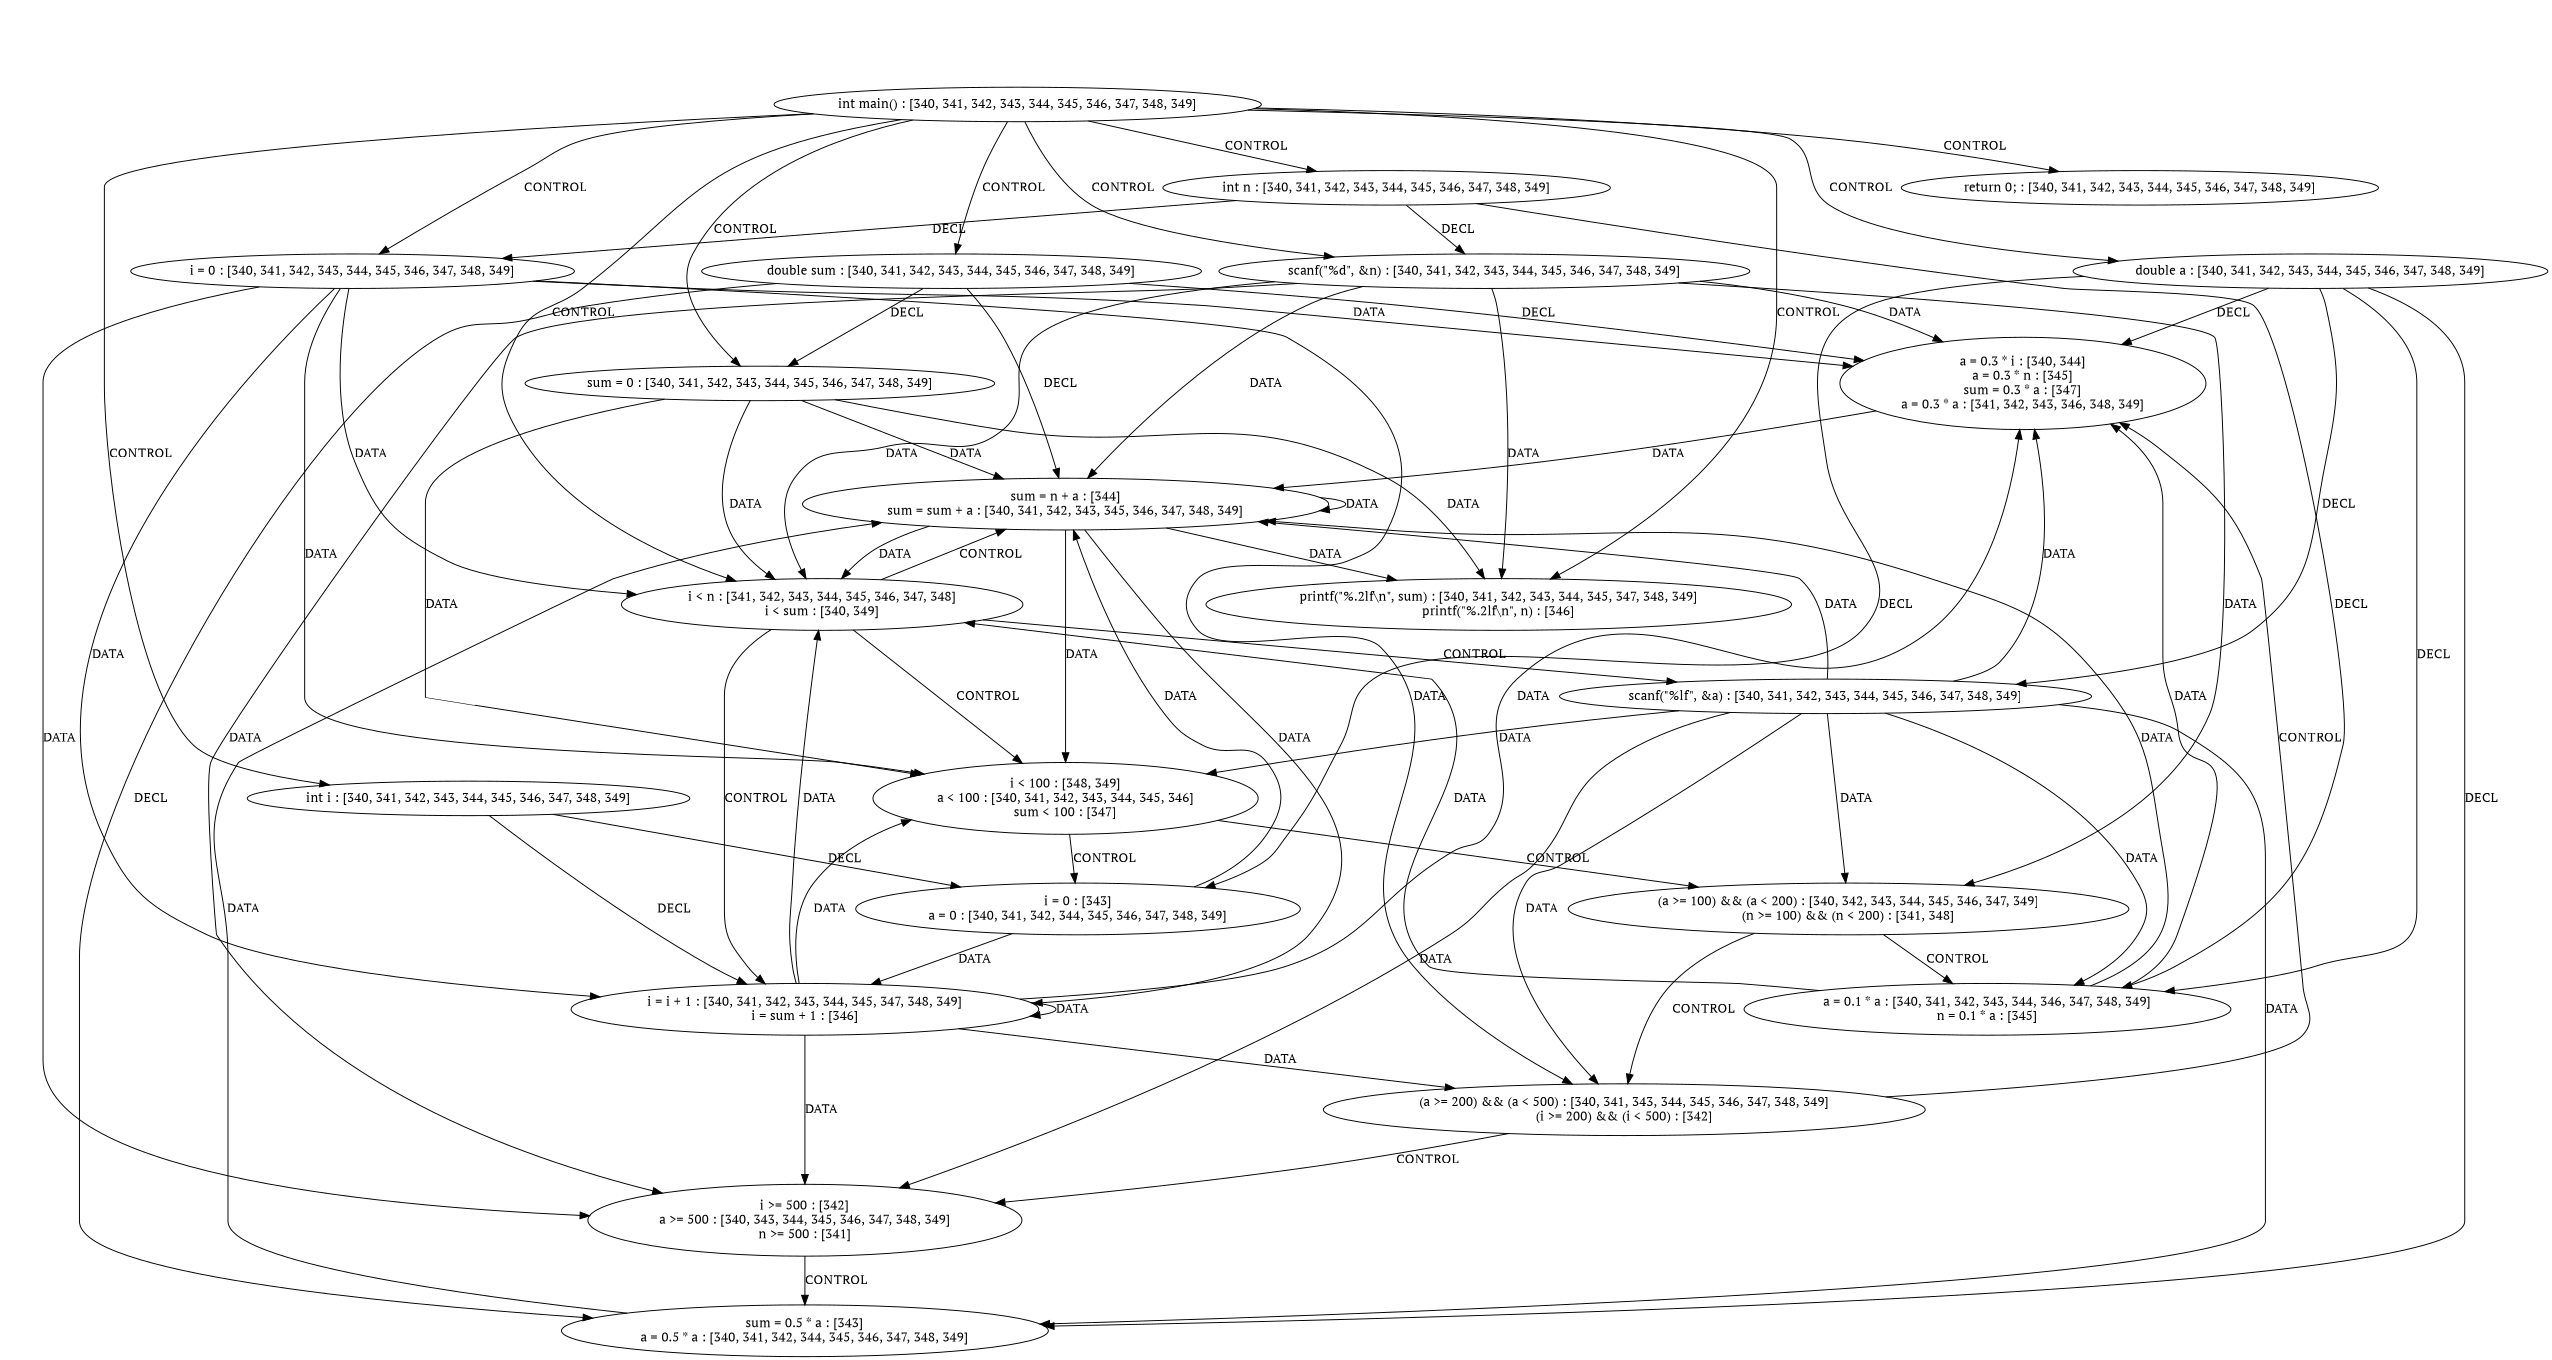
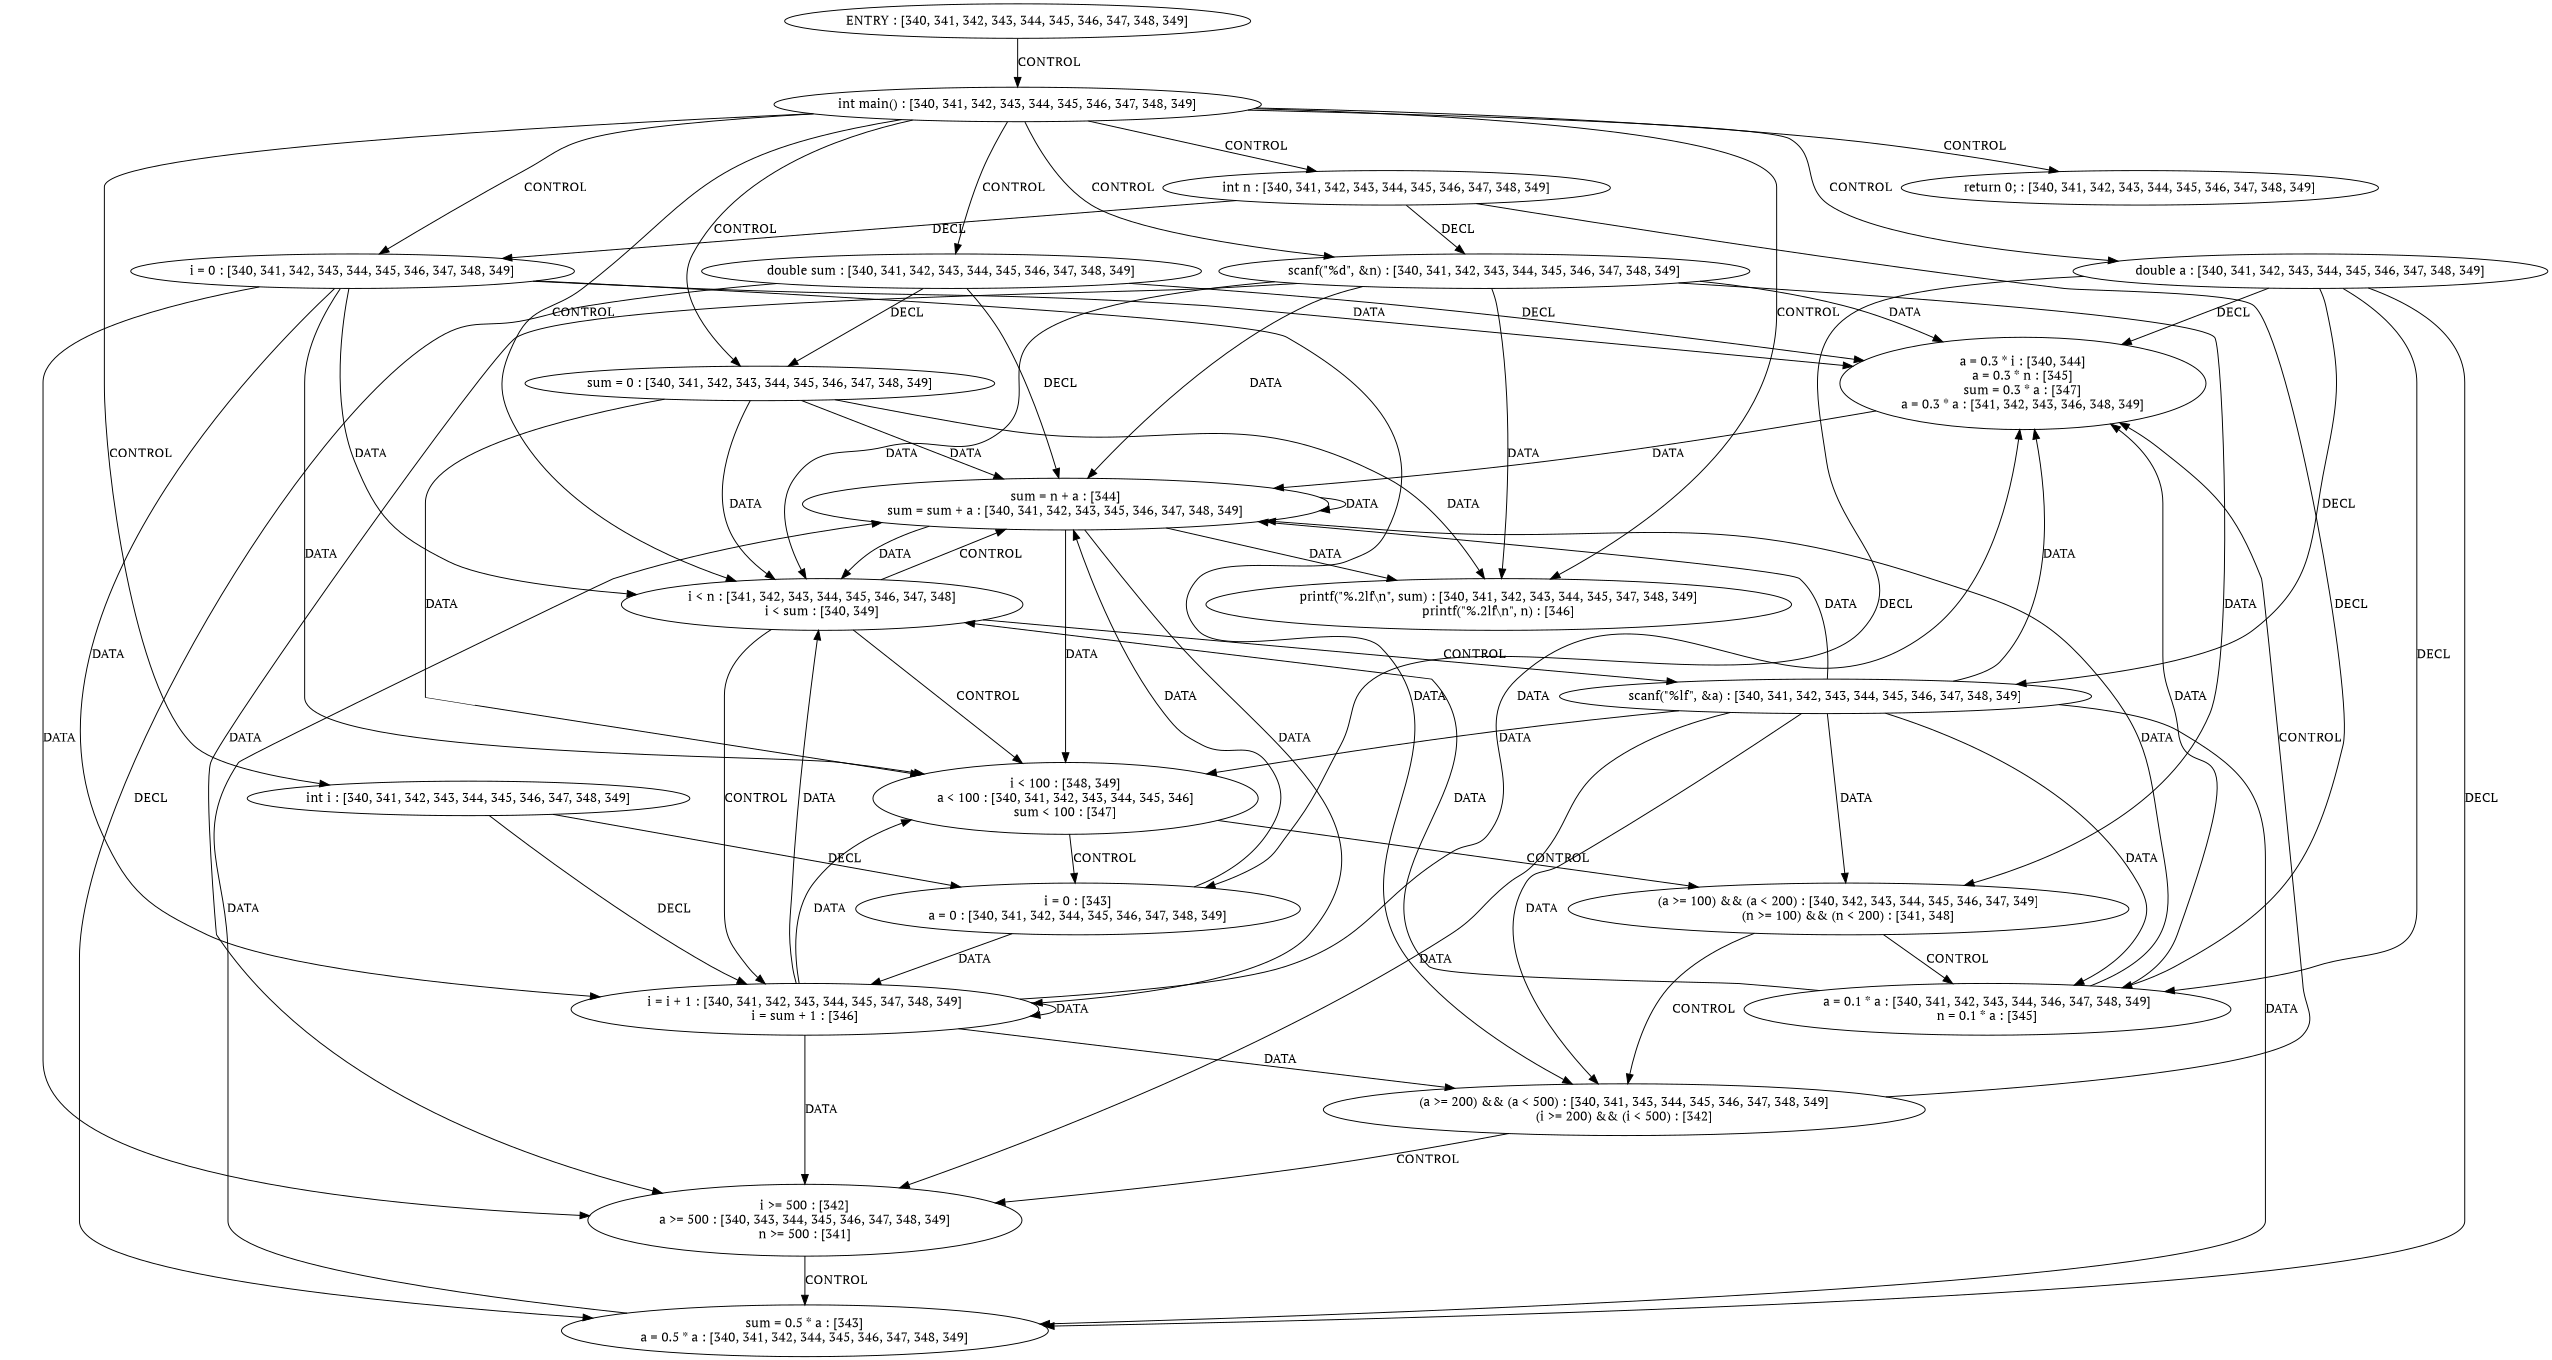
none -> (1018, 21)
